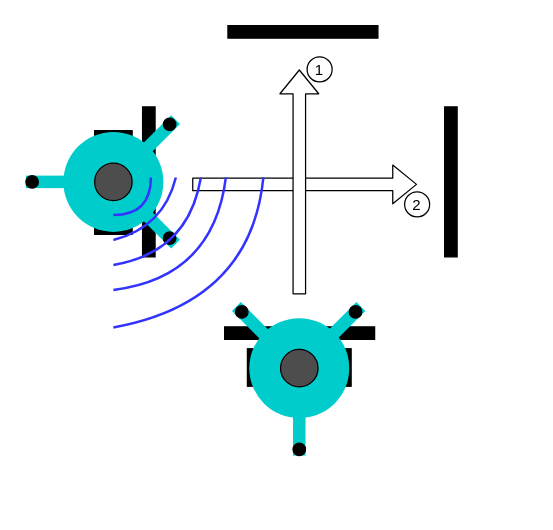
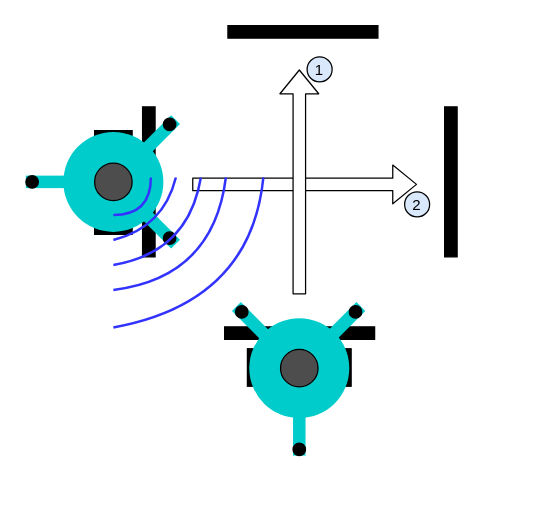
(319, 69) -> (319, 69)
(417, 204) -> (417, 204)
